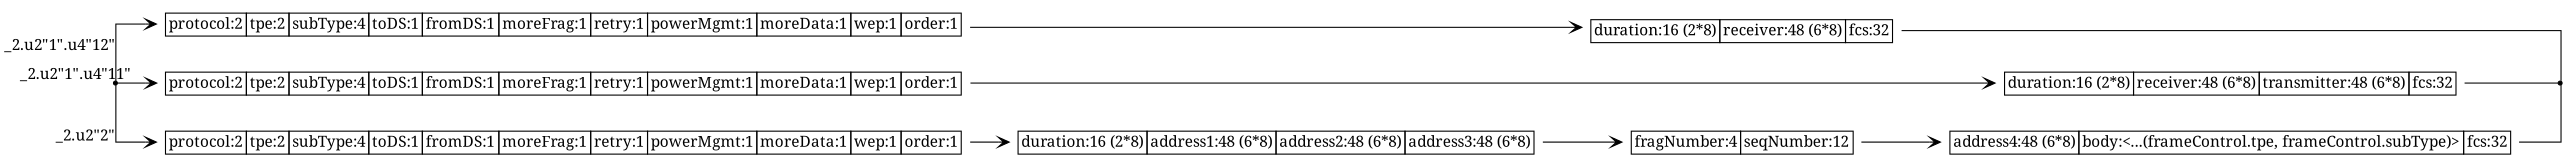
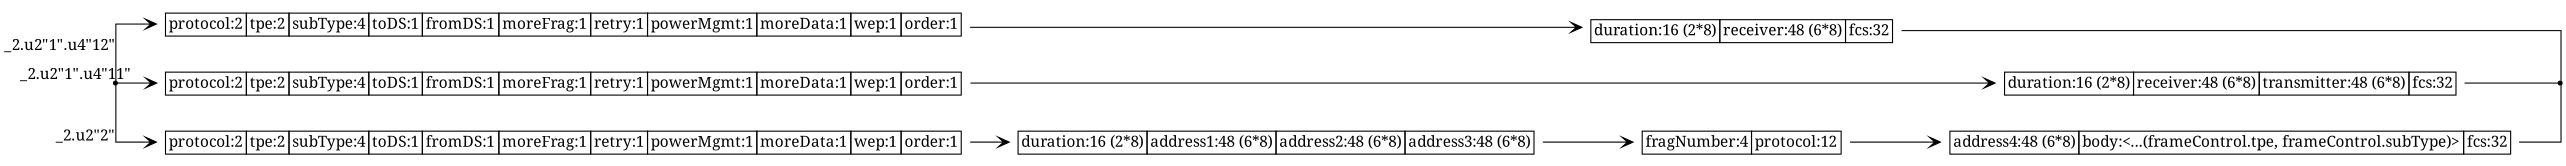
(1797, 142) -> (1796, 142)
